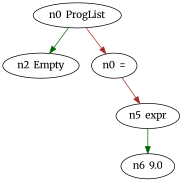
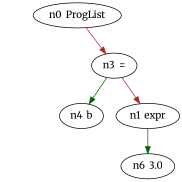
(41, 66) -> none
(114, 66) -> (114, 66)
none -> (81, 116)
(148, 116) -> (148, 116)
(148, 166) -> (148, 166)
